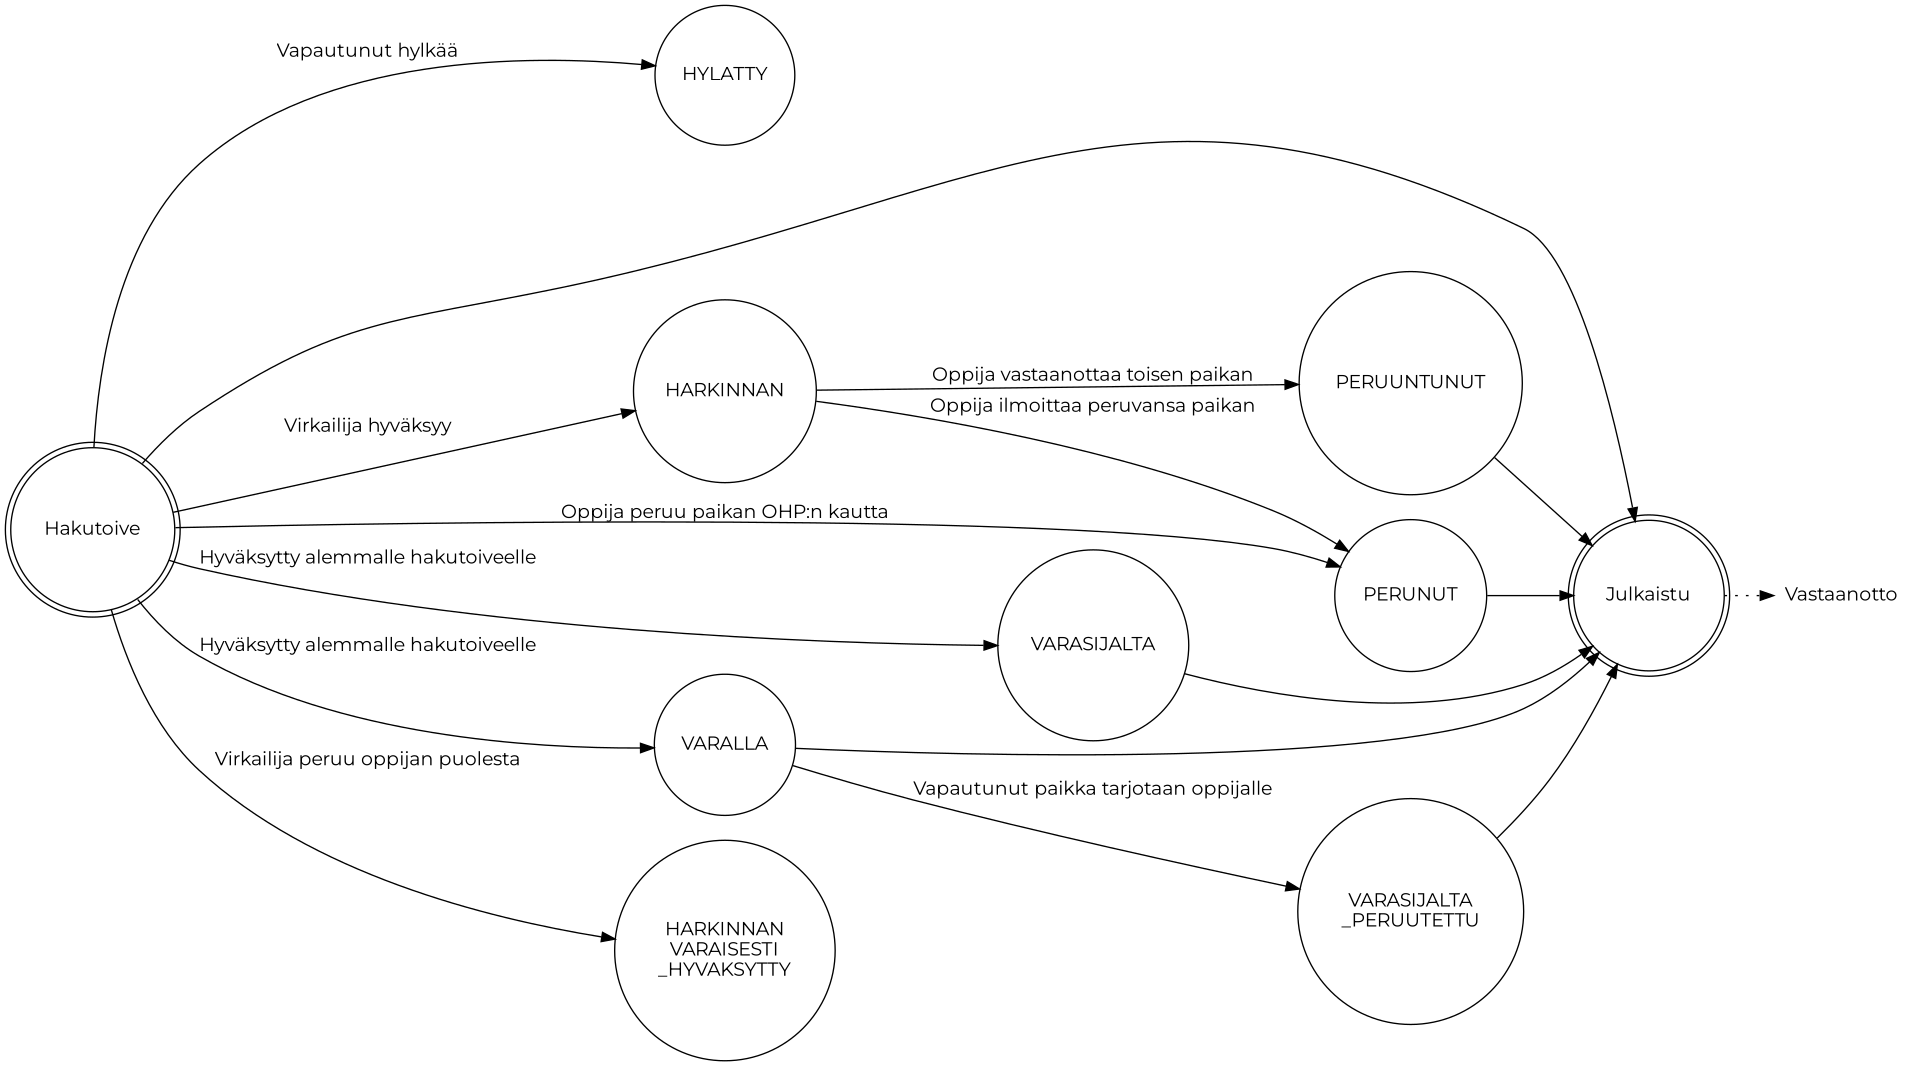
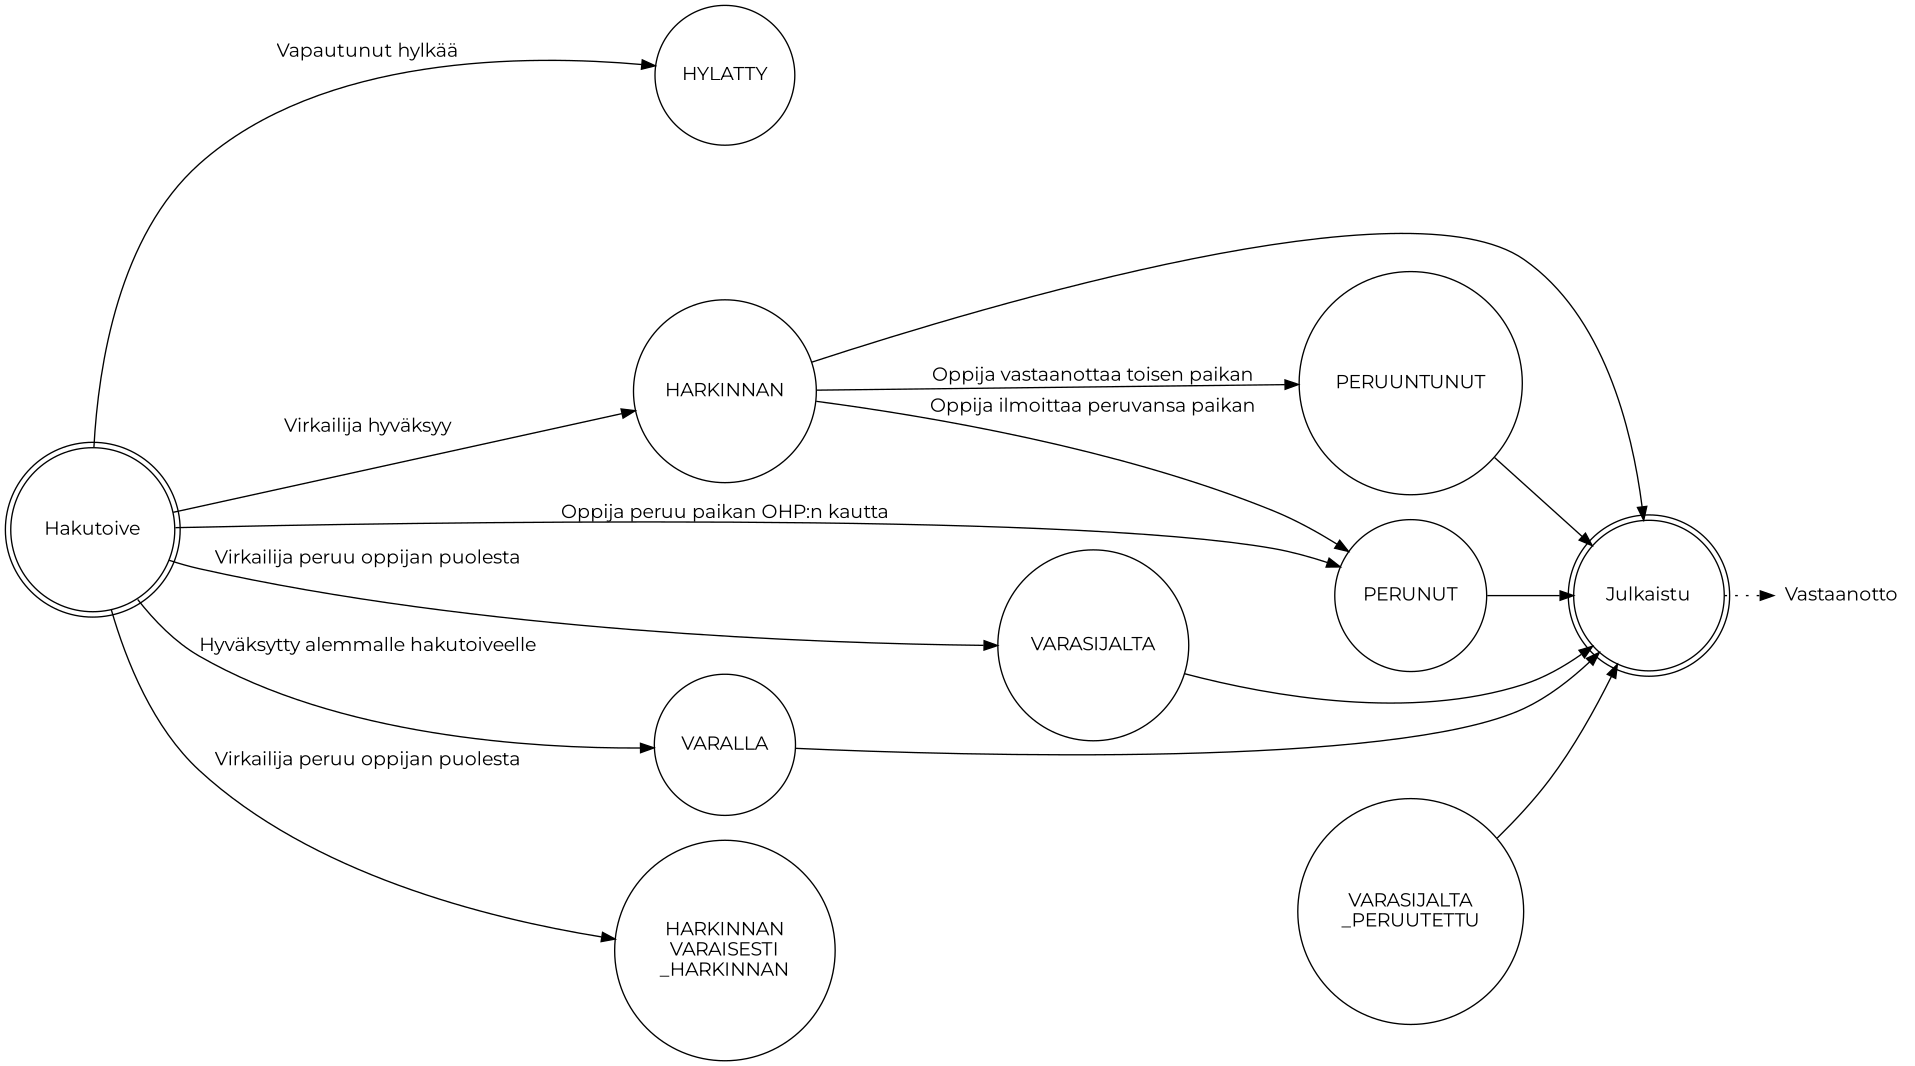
(964, 178) -> (1303, 241)
(368, 559) -> (368, 559)
(1038, 831) -> none
(725, 951) -> (725, 951)
